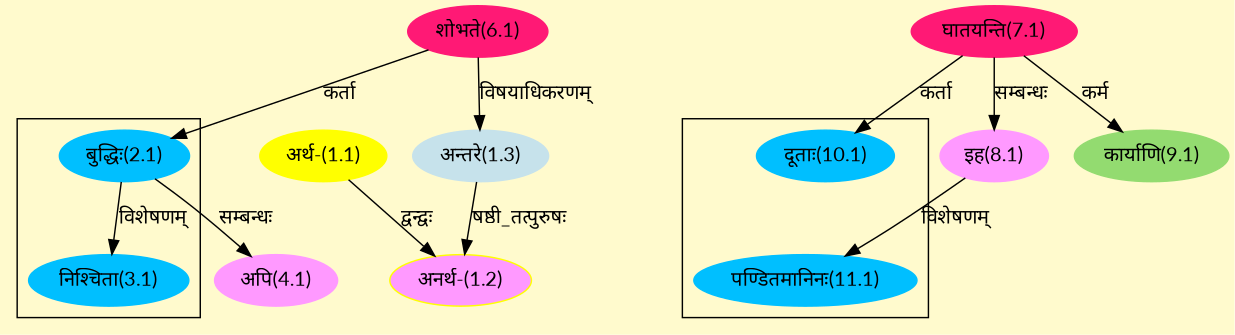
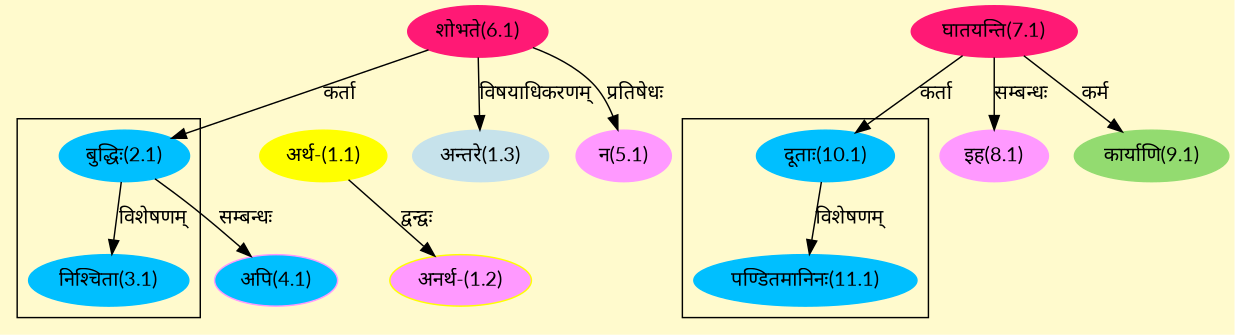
none -> (624, 156)
(472, 211) -> none
(912, 214) -> (817, 211)
(276, 280) -> (276, 280)
